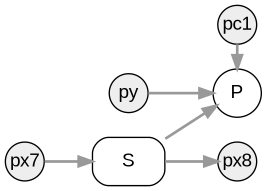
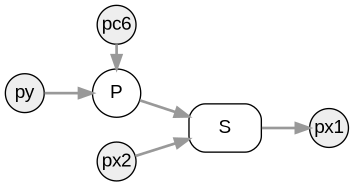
(237, 25) -> (117, 25)
(185, 126) -> (158, 106)
(25, 162) -> (117, 162)
(237, 162) -> (329, 128)
